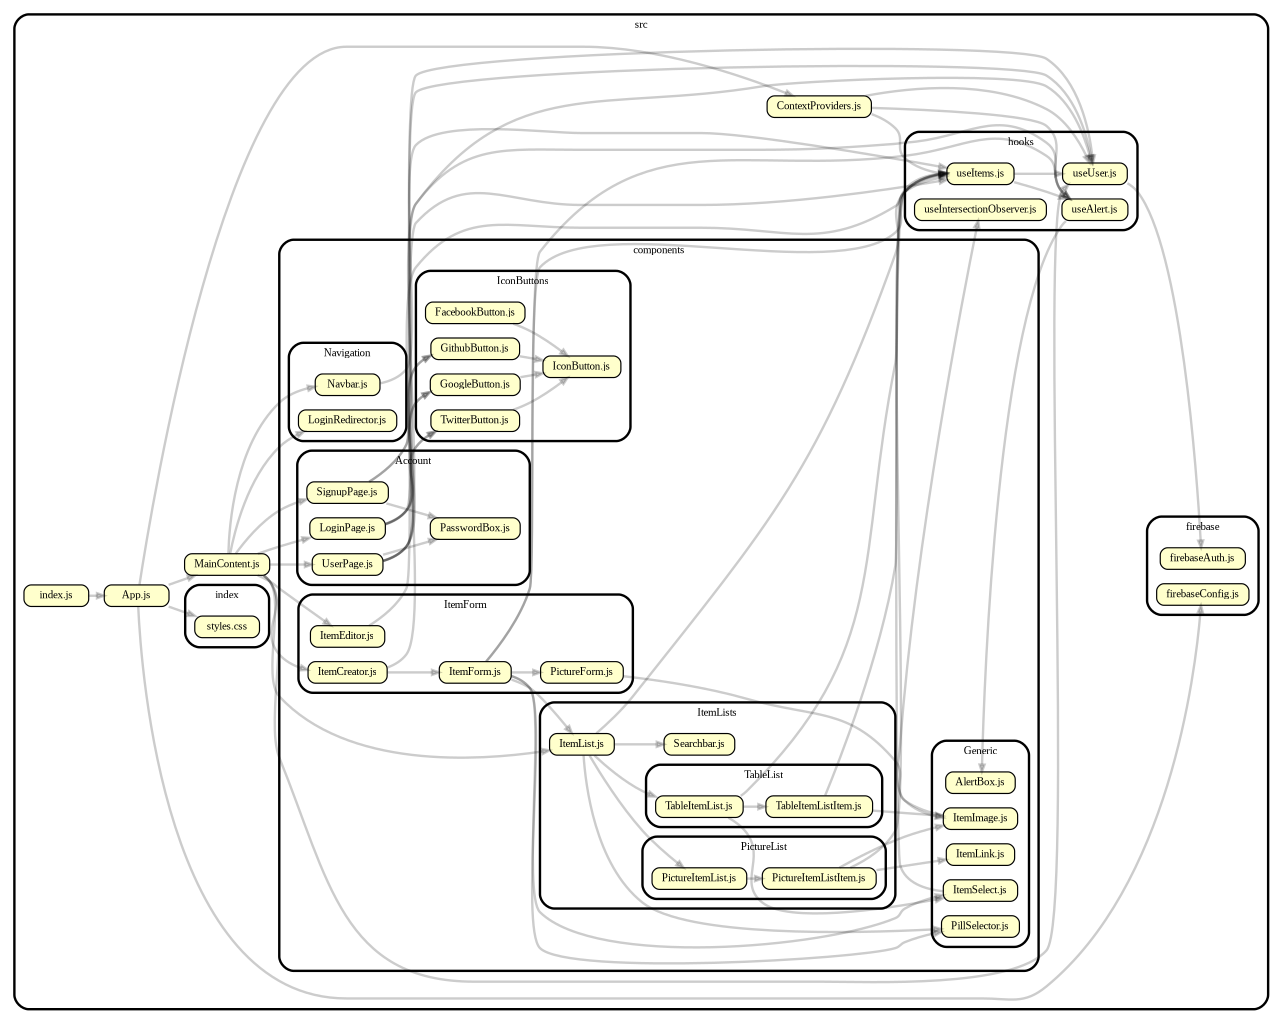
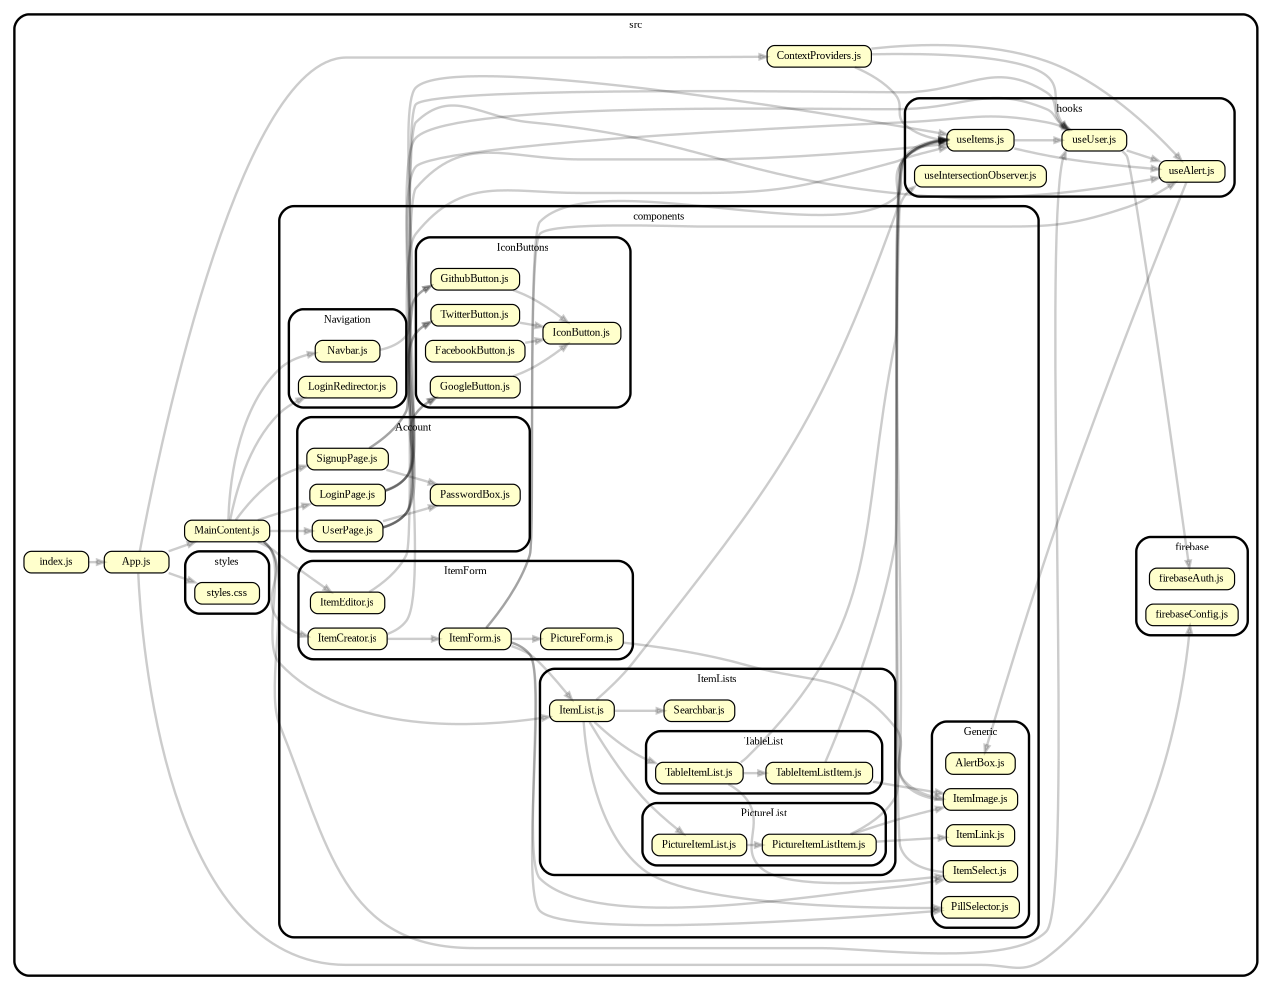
none -> (1139, 155)
(227, 596) -> (227, 562)
